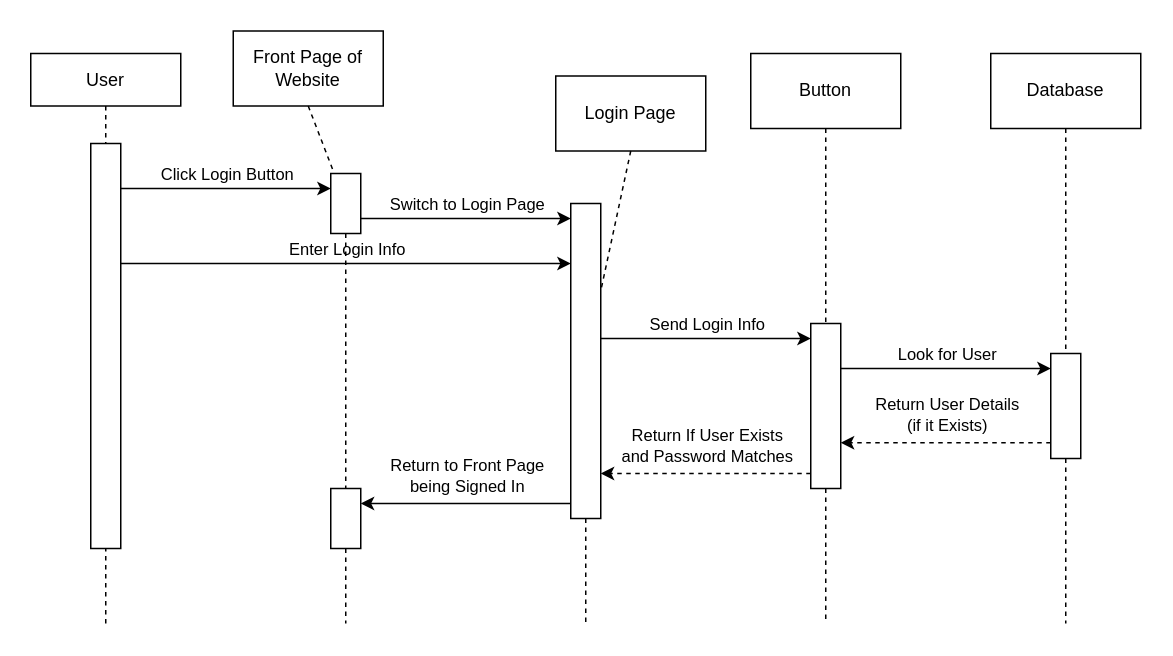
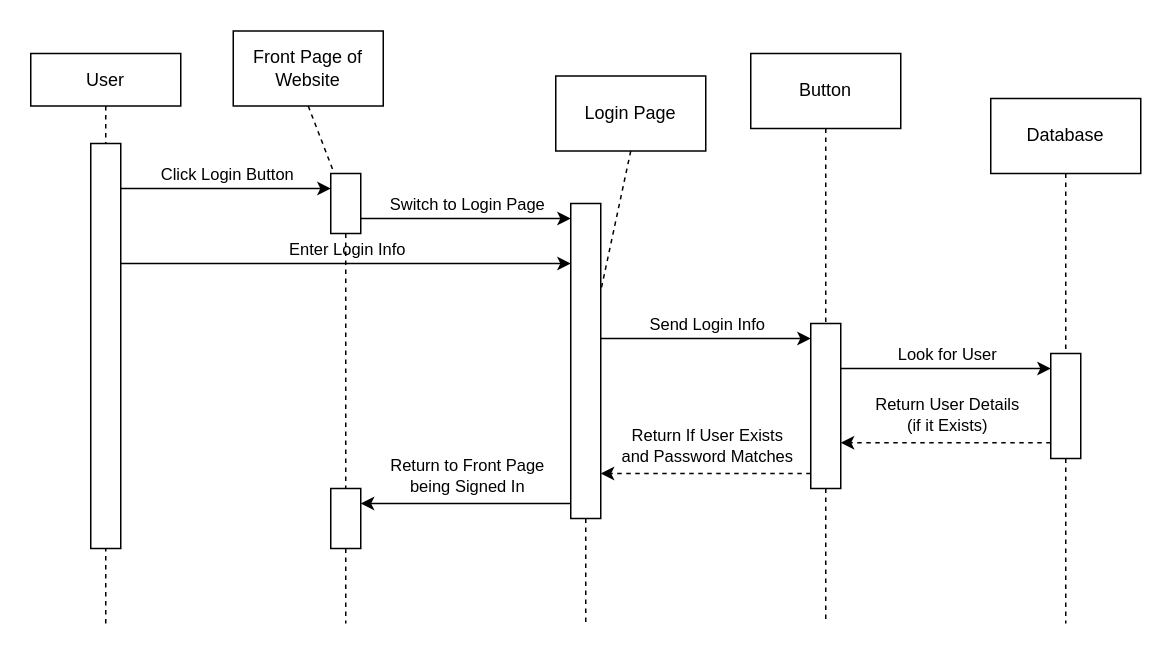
(1066, 91) -> (1066, 136)
